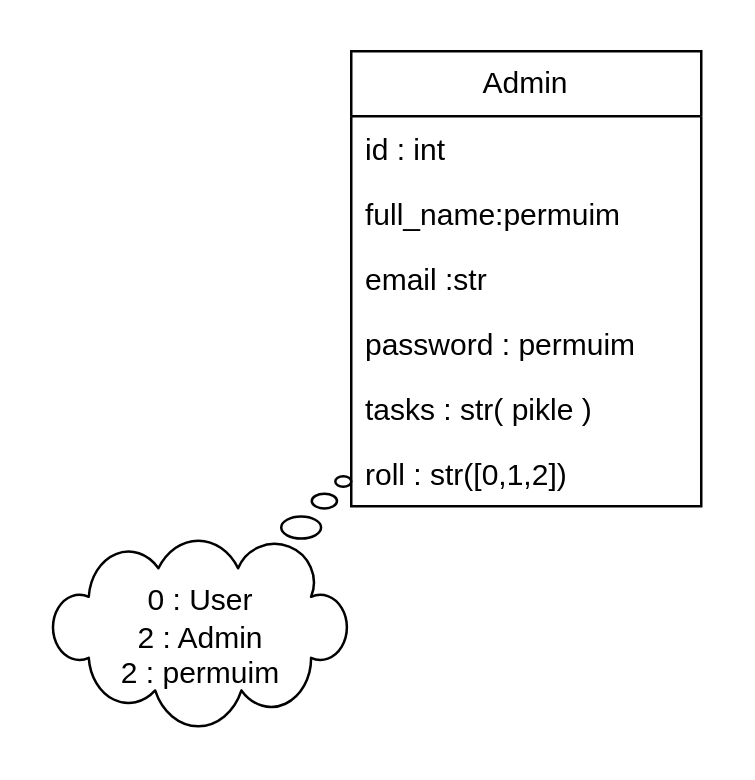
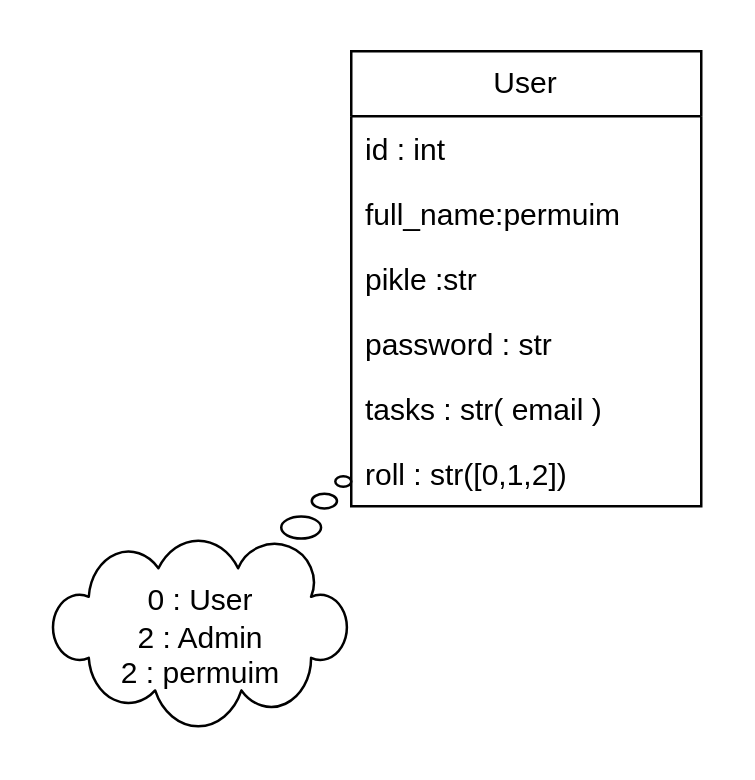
(526, 84) -> (526, 84)
(435, 282) -> (435, 282)
(502, 347) -> (472, 347)
(507, 412) -> (507, 412)
